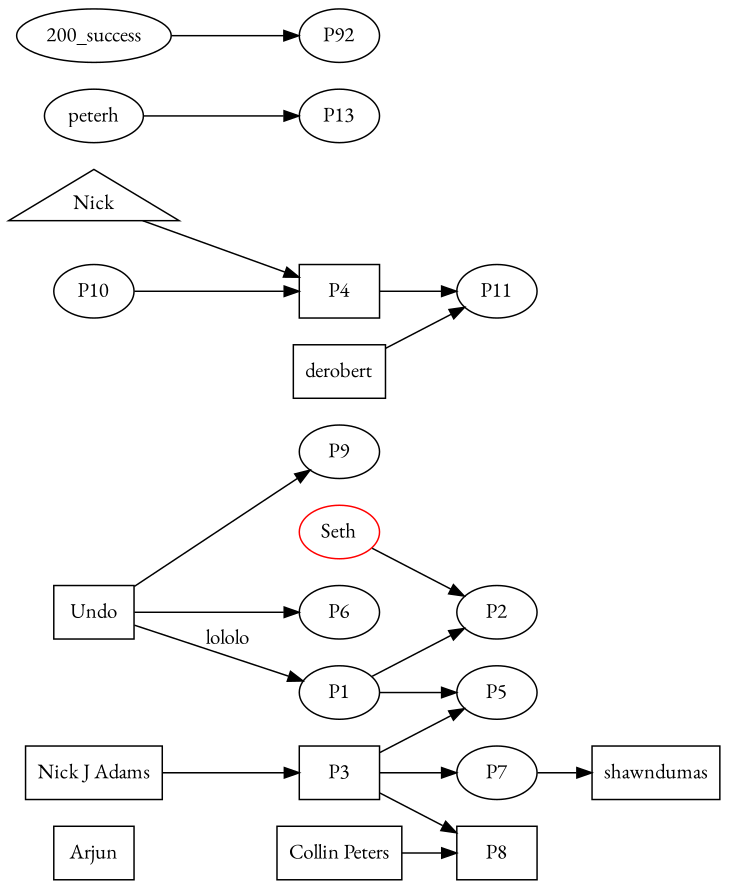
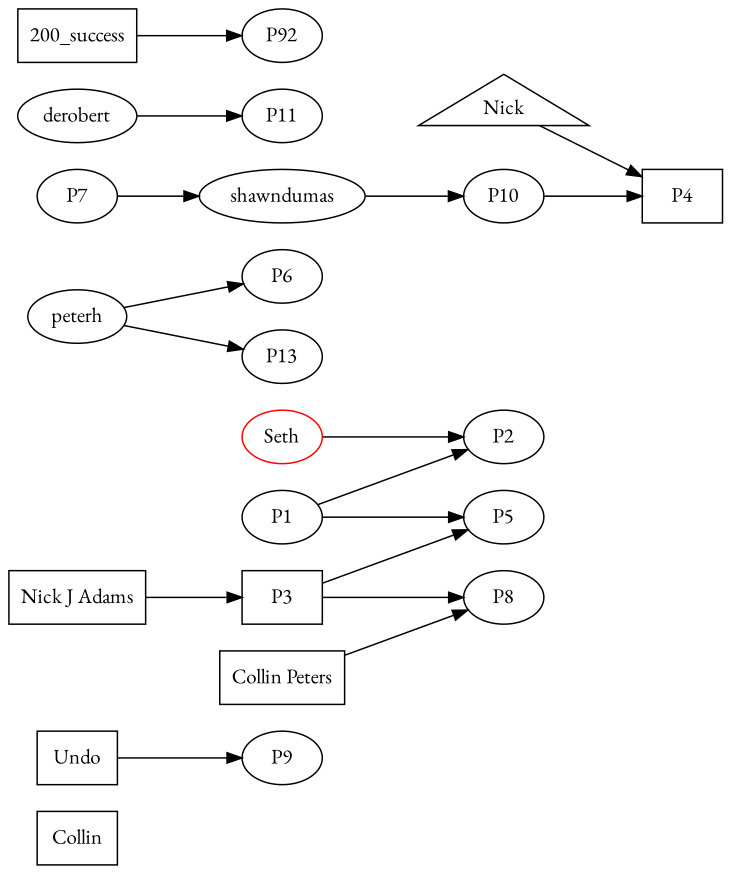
(94, 36) -> (77, 36)
none -> (407, 196)
(411, 291) -> none
(339, 372) -> (77, 116)
(209, 612) -> (176, 297)
(211, 651) -> none
(411, 773) -> none
(656, 773) -> (282, 196)
(94, 853) -> (77, 838)
(497, 853) -> (504, 597)
